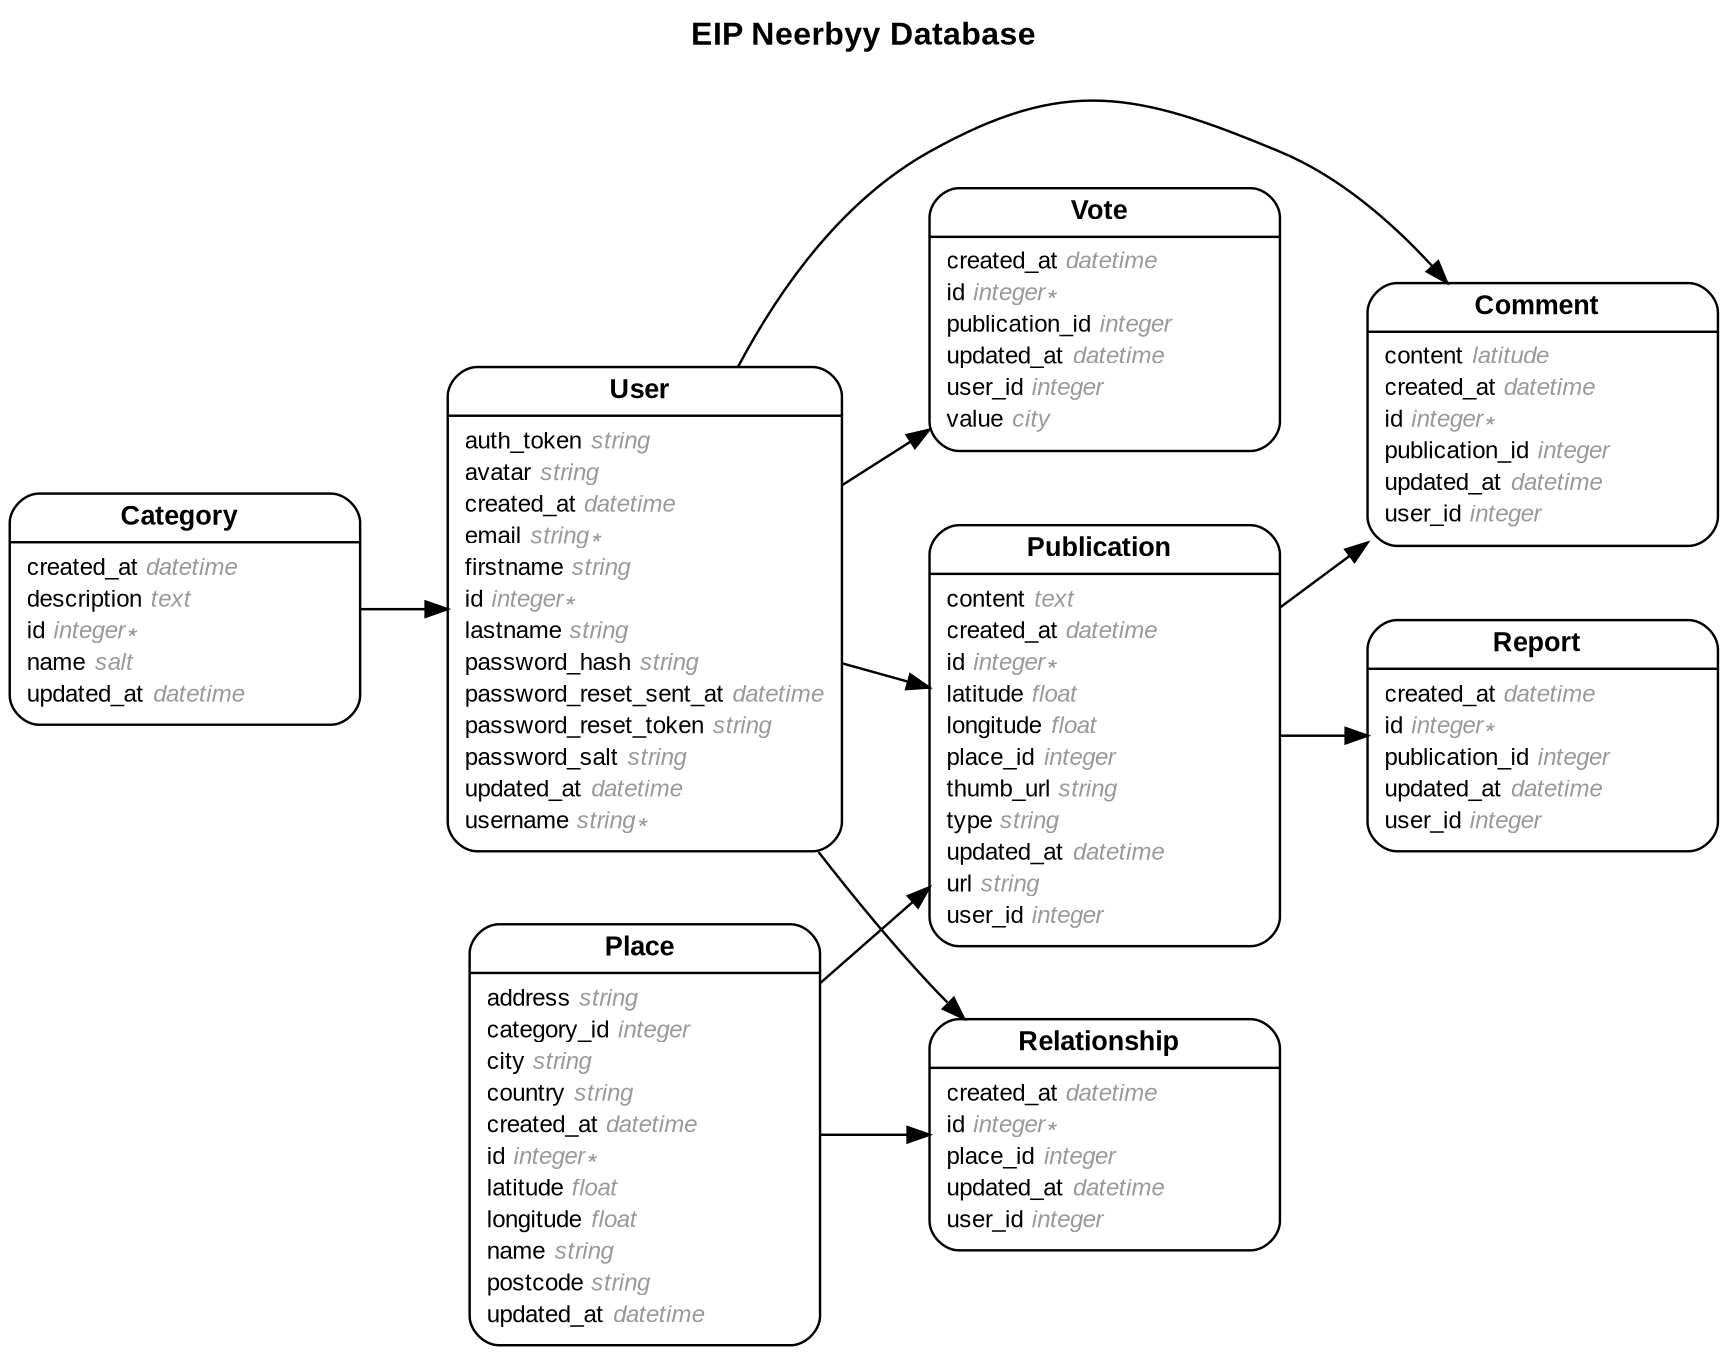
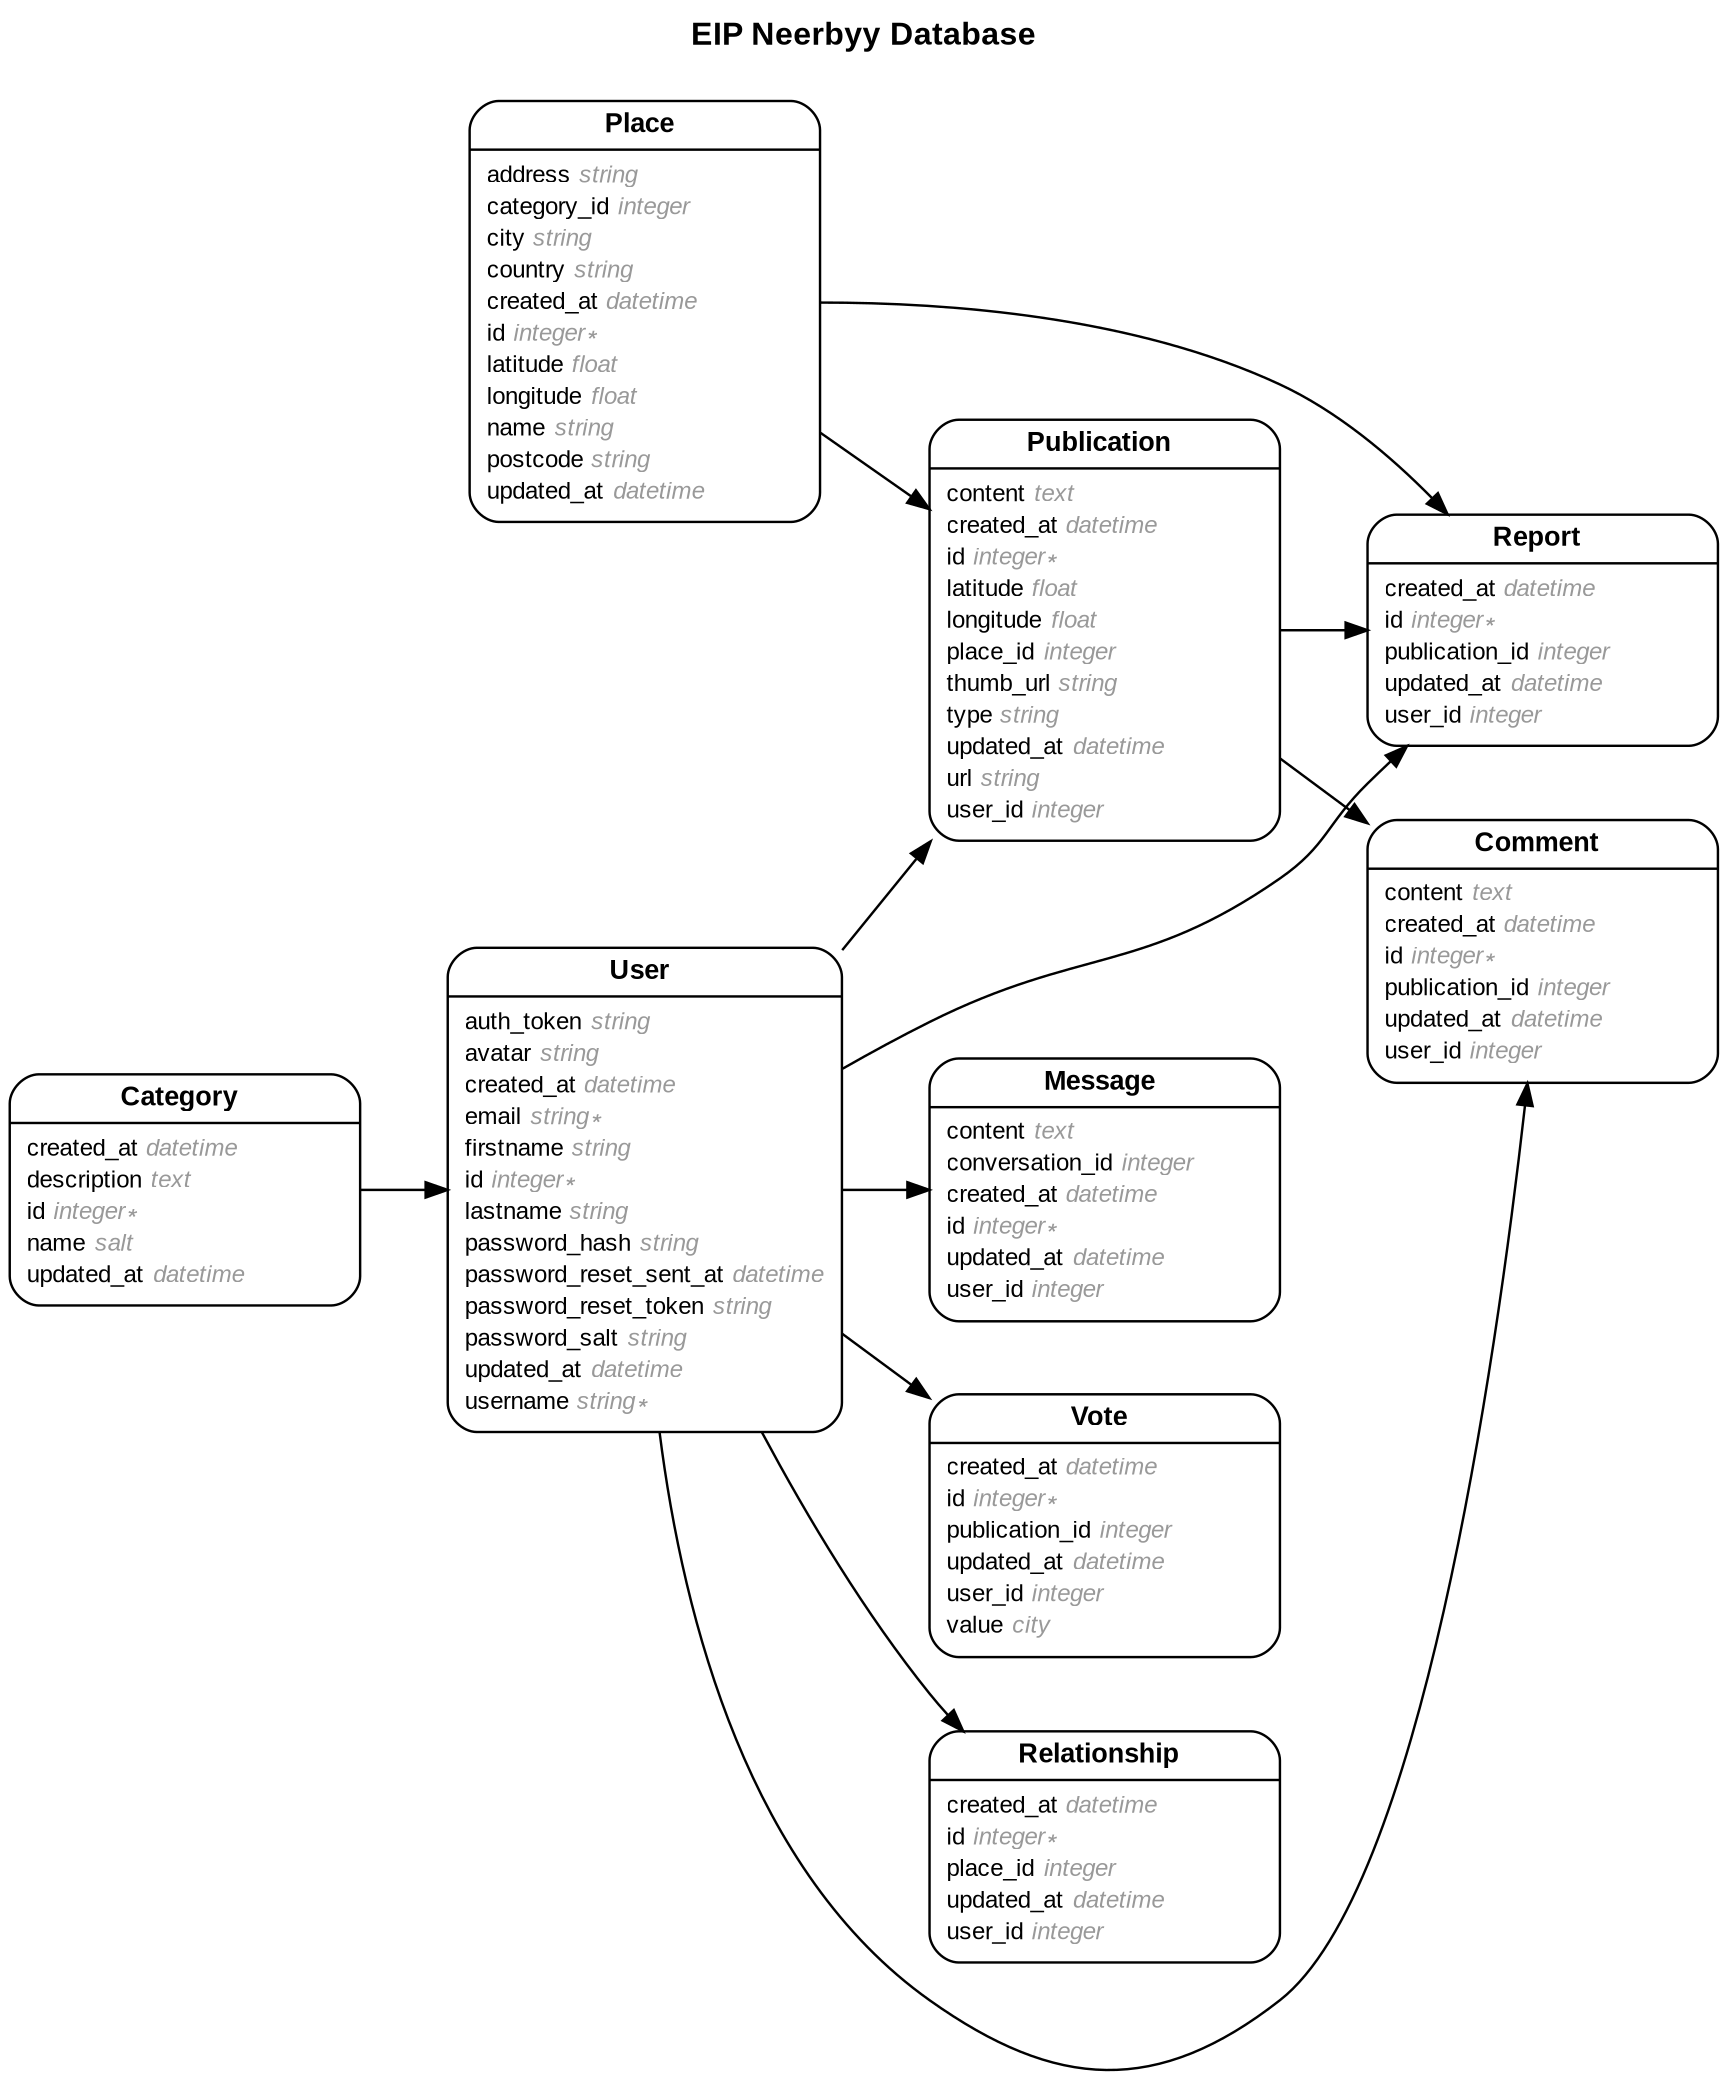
(1511, 356) -> (1493, 893)
none -> (1139, 949)
(864, 1135) -> (1148, 339)
none -> (1105, 1190)
